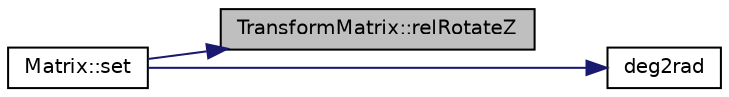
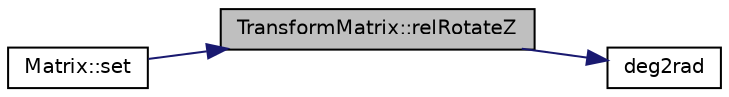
(367, 68) -> (555, 53)
